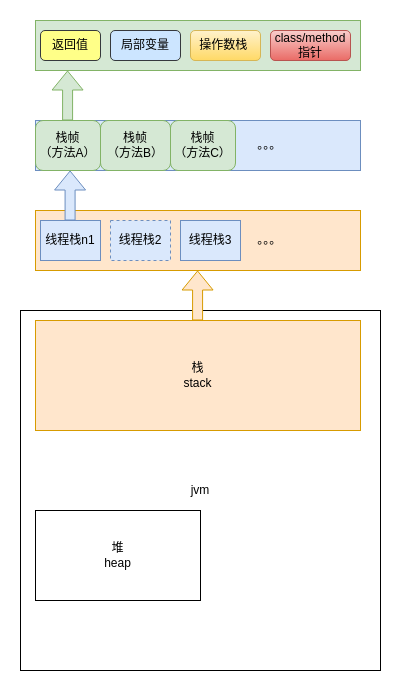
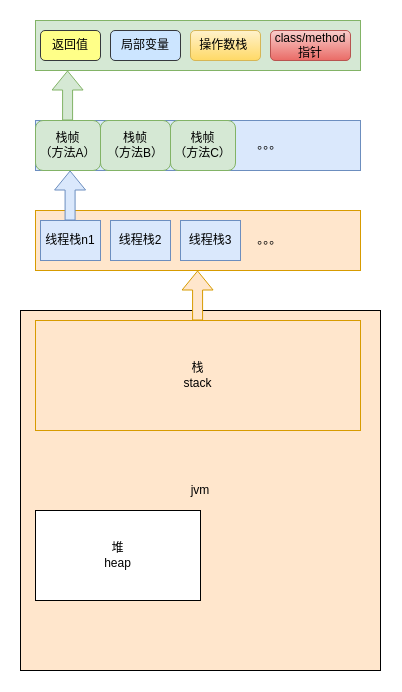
(141, 241) -> (141, 241)
(201, 491) -> (201, 491)
